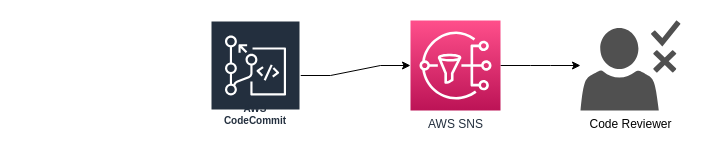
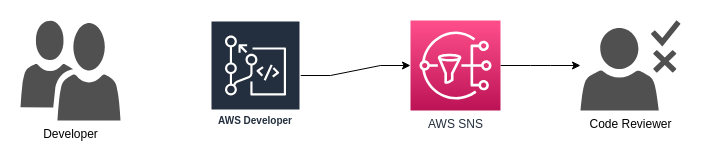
none -> (71, 71)
(256, 121) -> (256, 121)
